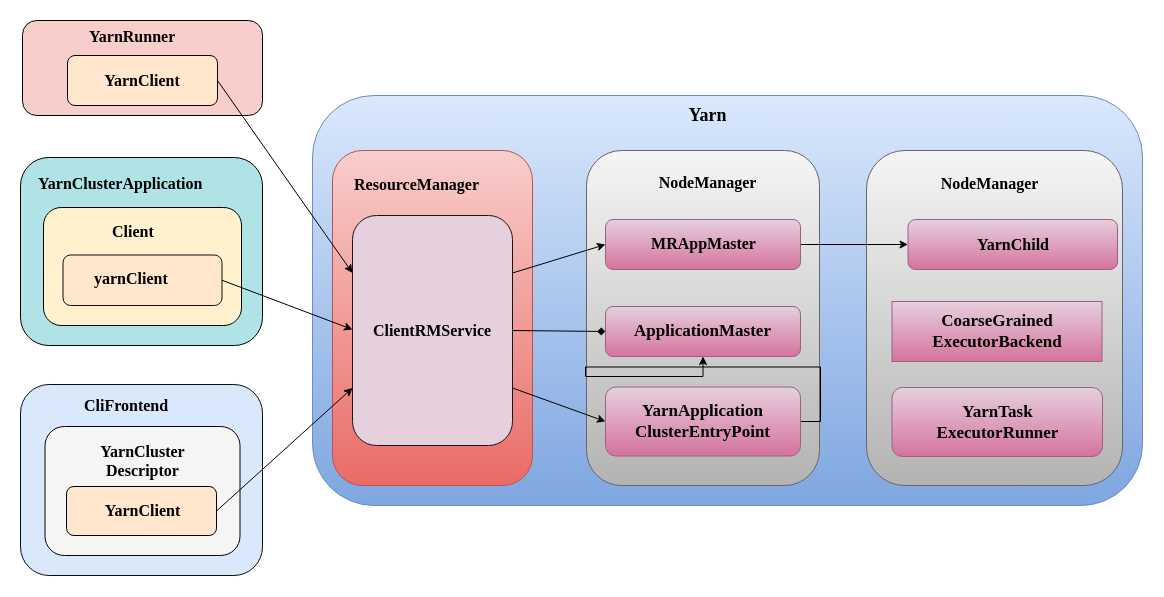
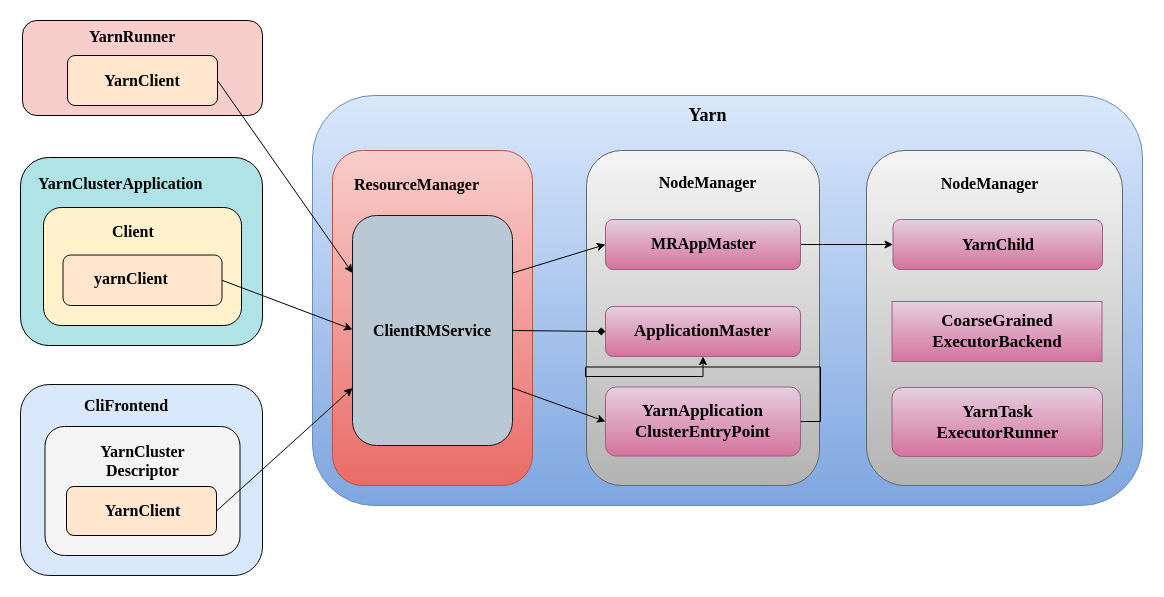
(1013, 245) -> (998, 245)
(433, 331) -> (433, 331)
